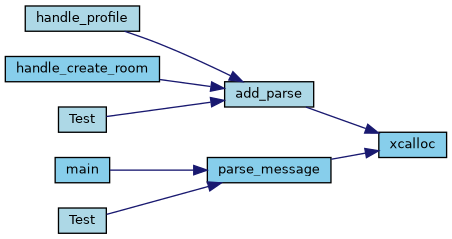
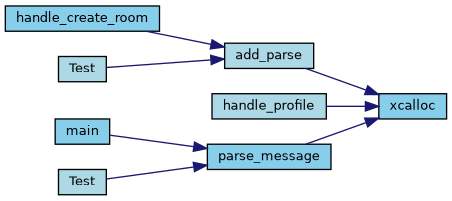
(178, 52) -> (346, 106)
